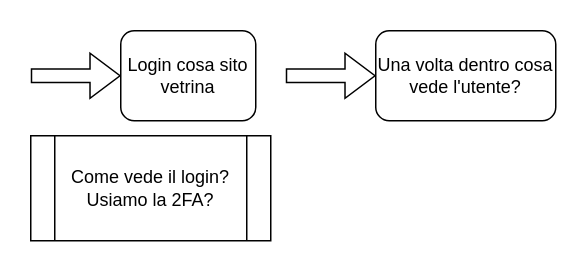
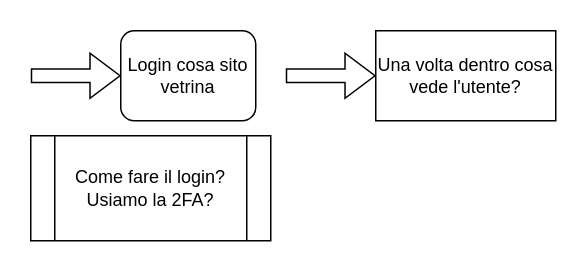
(466, 76) -> (466, 76)
(151, 188) -> (151, 188)
